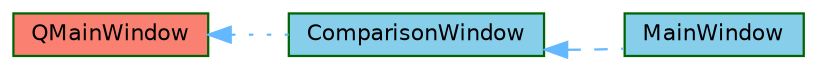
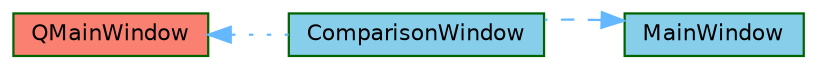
(596, 50) -> (573, 20)
